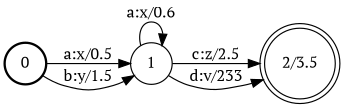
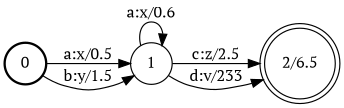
(300, 64) -> (300, 64)
